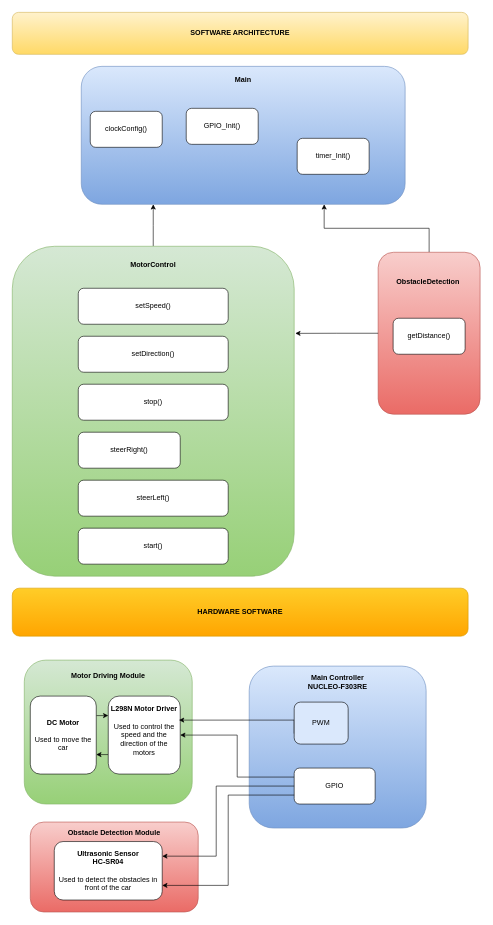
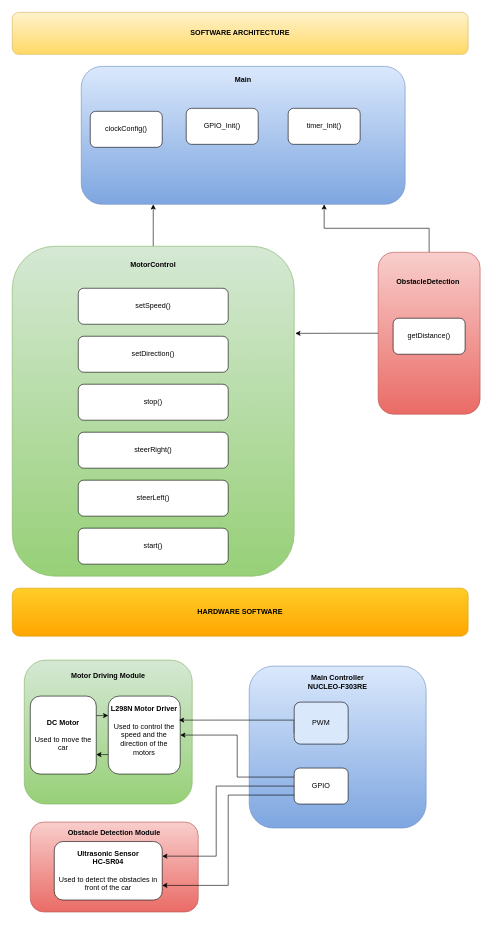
(333, 156) -> (324, 126)
(129, 450) -> (153, 450)
(335, 786) -> (321, 786)
